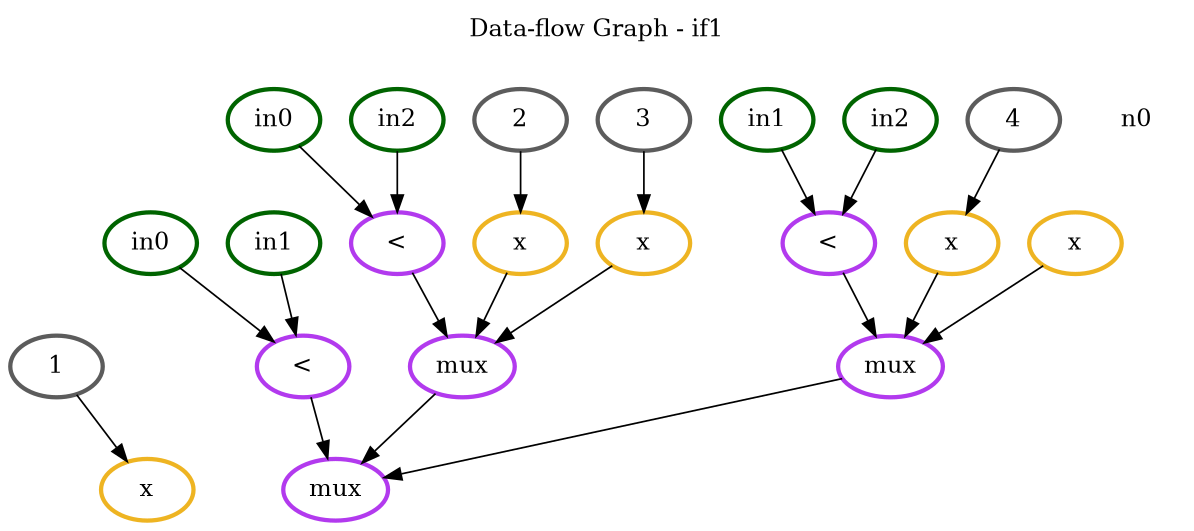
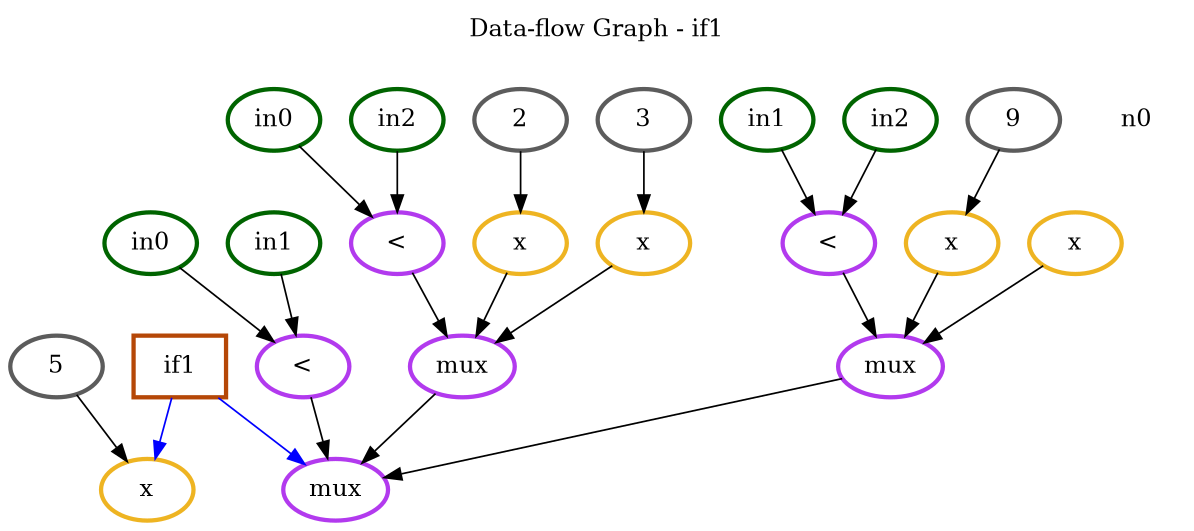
(1014, 120) -> (1014, 120)
(57, 366) -> (57, 366)
none -> (180, 366)
